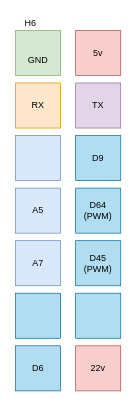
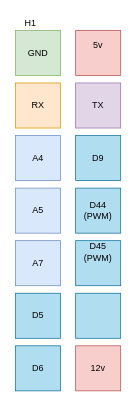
(30, 23) -> (30, 23)
(98, 53) -> (98, 45)
(38, 60) -> (38, 53)
none -> (38, 158)
(98, 210) -> (98, 210)
(98, 263) -> (98, 252)
none -> (38, 315)
(98, 368) -> (98, 368)
